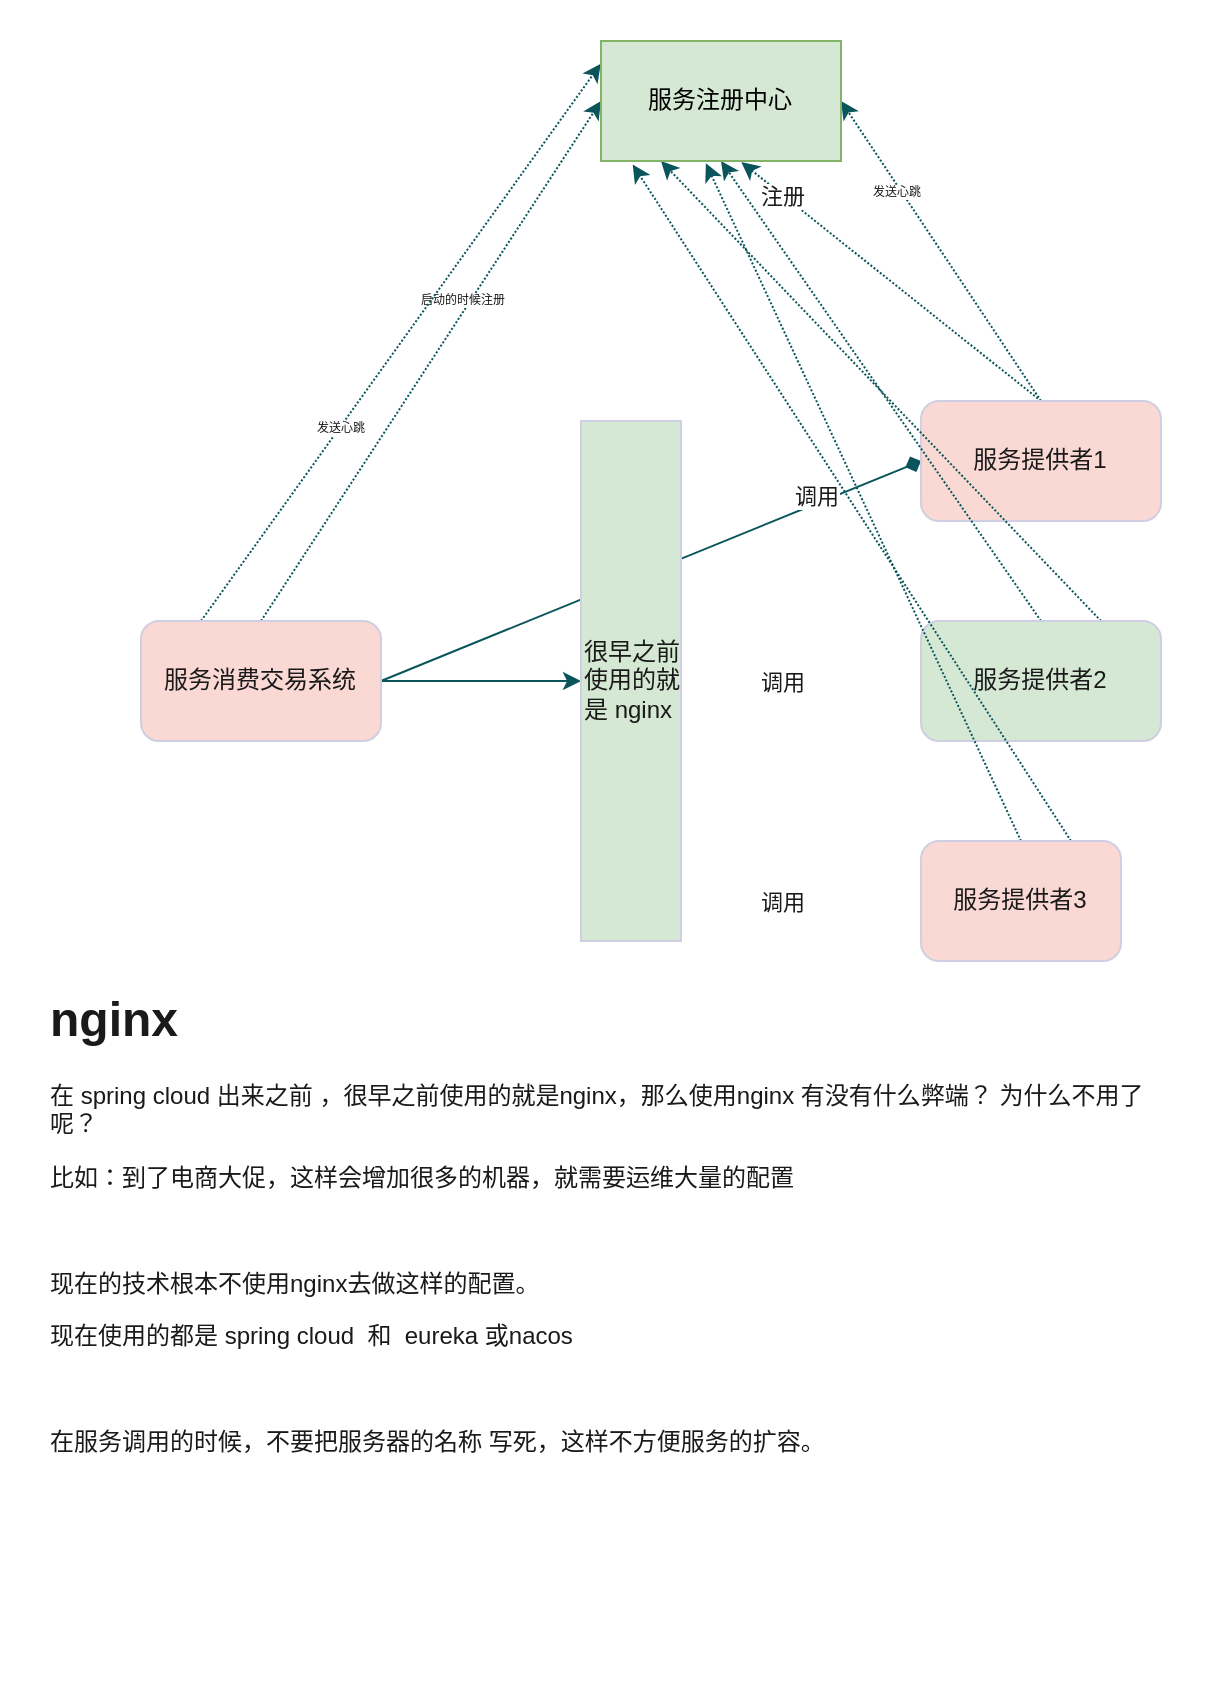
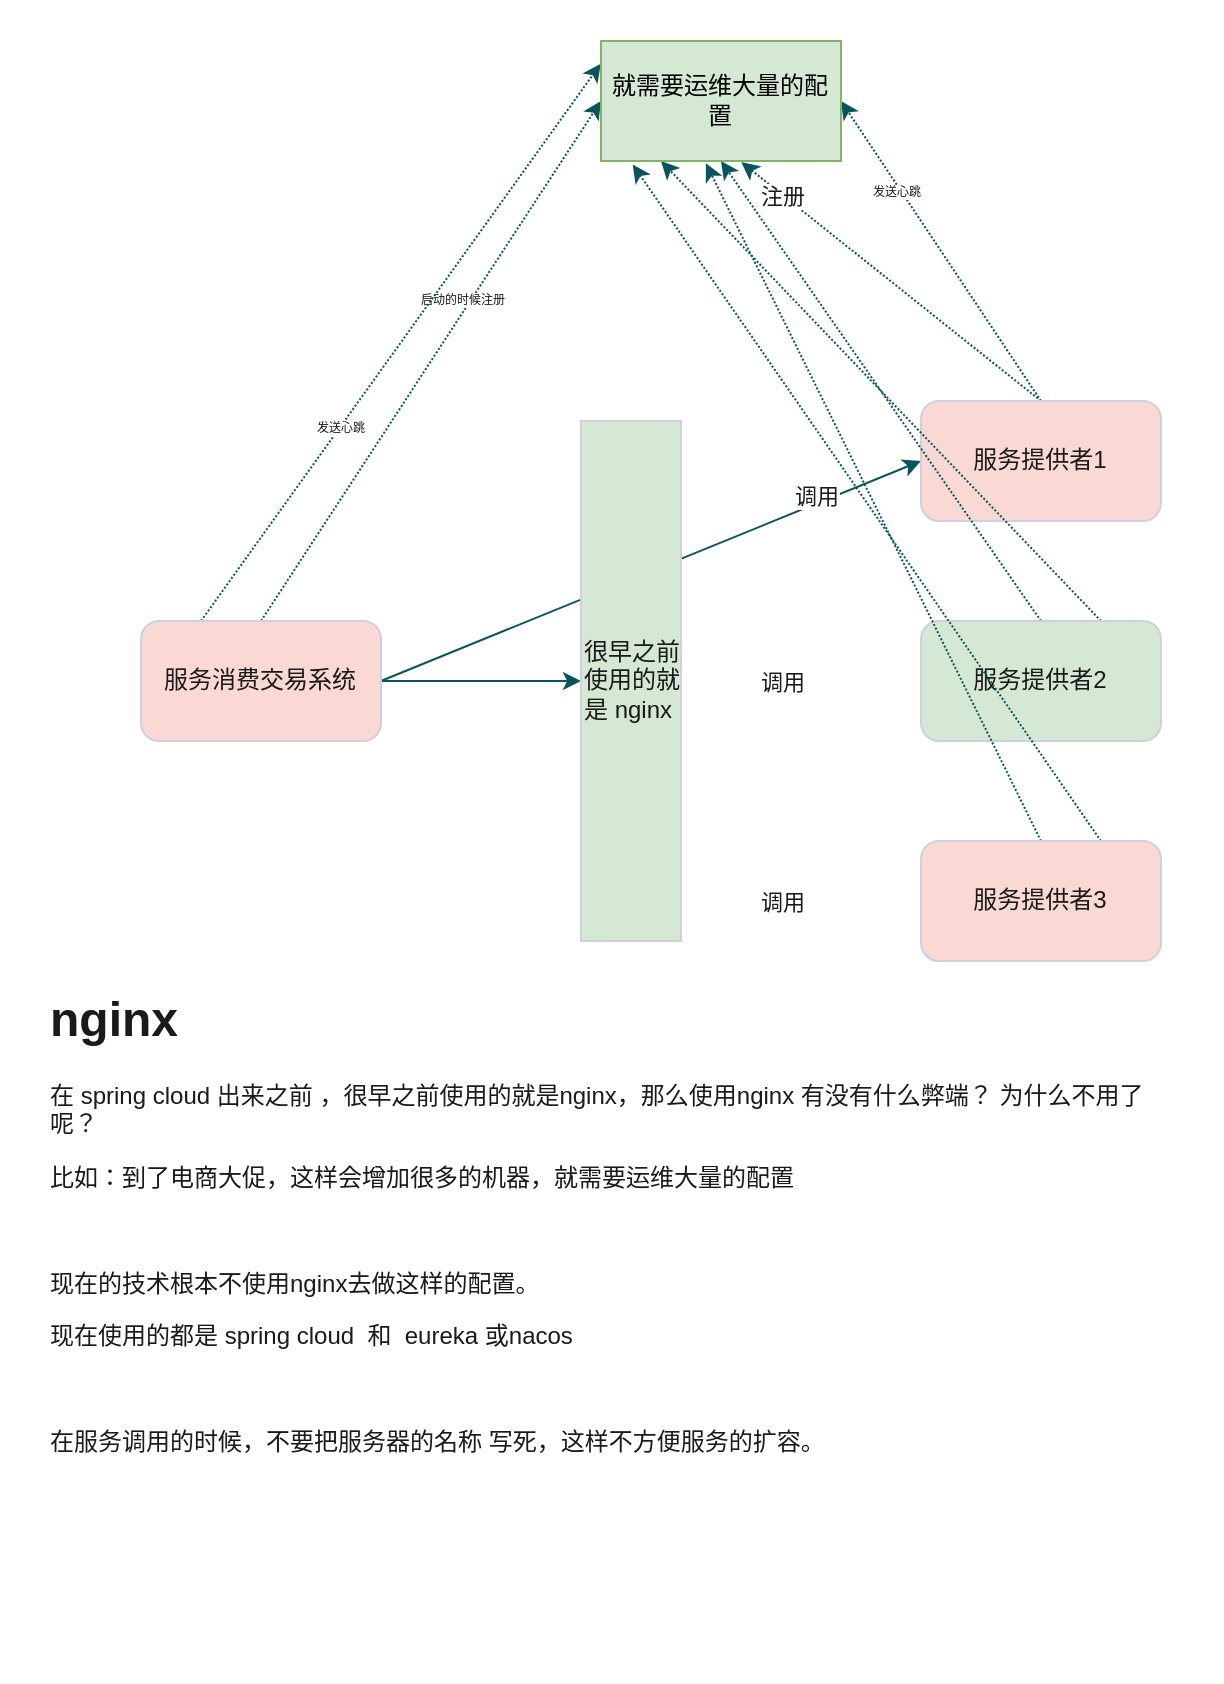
(721, 101) -> (721, 101)
(906, 467) -> (906, 467)
(1021, 901) -> (1041, 901)
